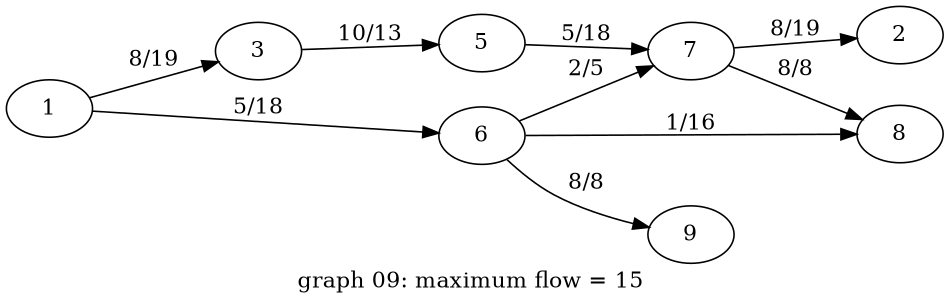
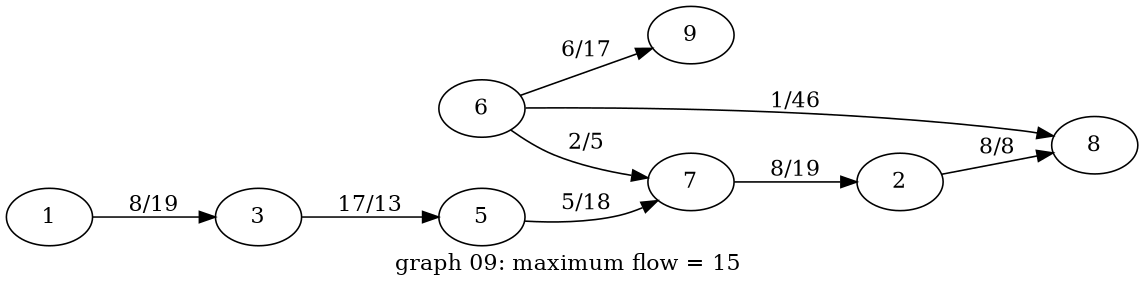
(370, 34) -> (370, 205)
(788, 89) -> (990, 165)
(258, 122) -> none
(691, 124) -> (796, 101)
(586, 183) -> (586, 50)
